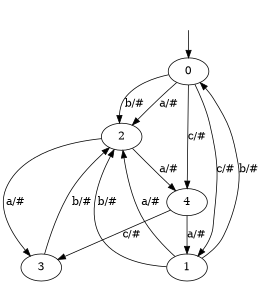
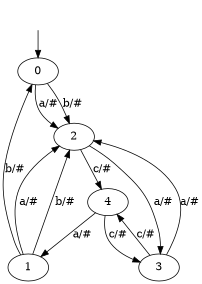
(188, 133) -> (136, 238)
(217, 167) -> none
(169, 169) -> (102, 169)
(82, 202) -> (189, 202)
